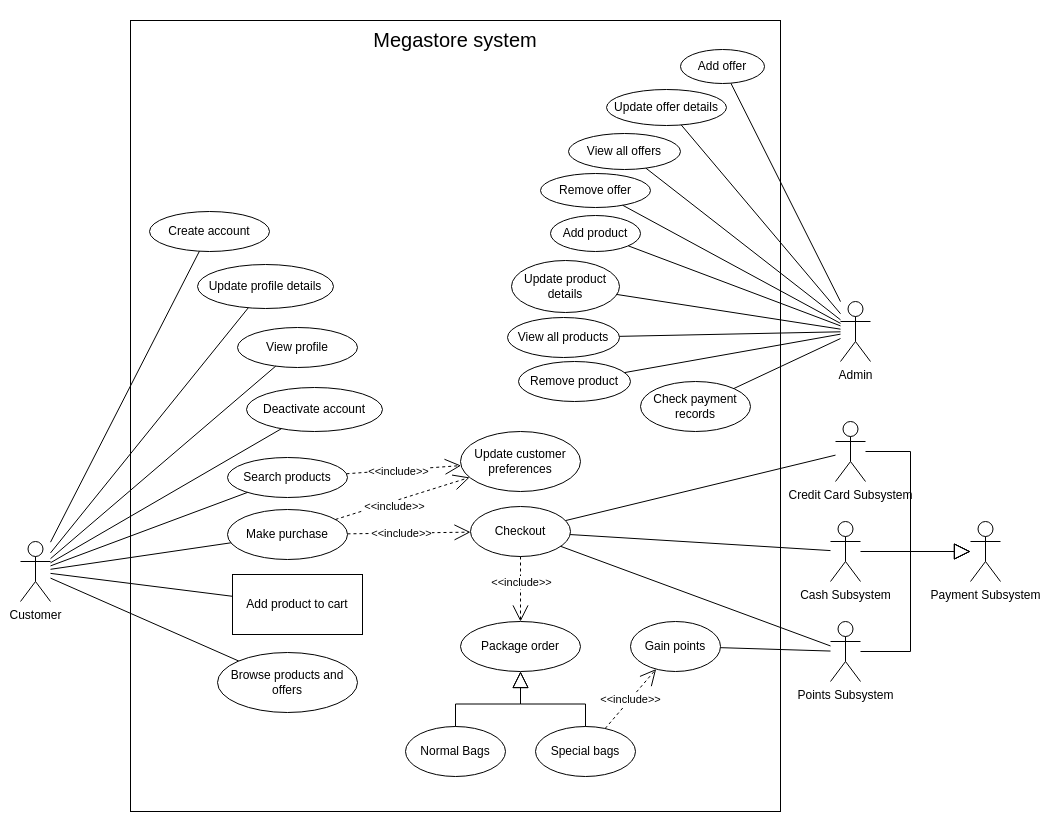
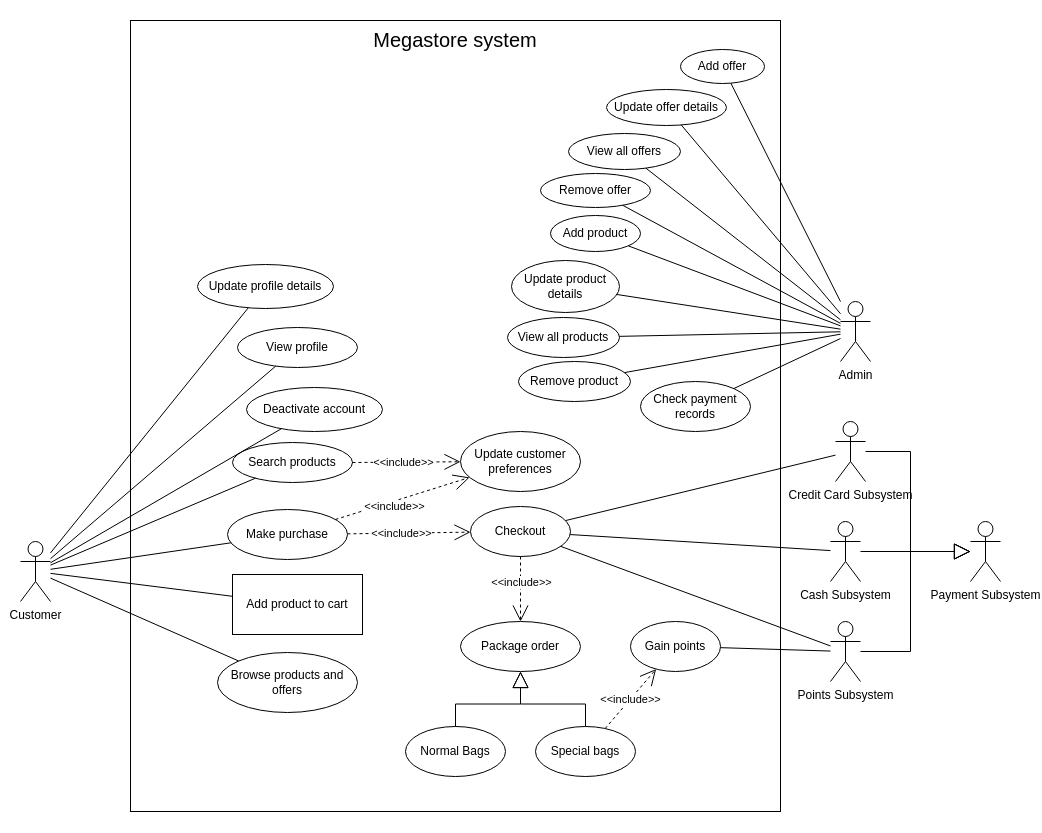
(210, 232) -> none
(125, 397) -> none
(288, 478) -> (293, 463)
